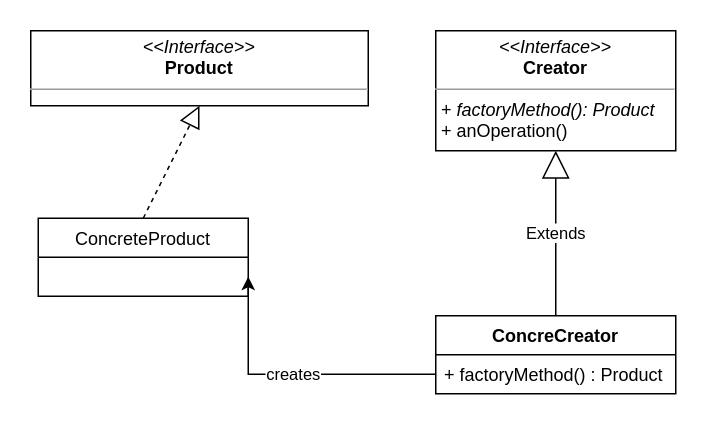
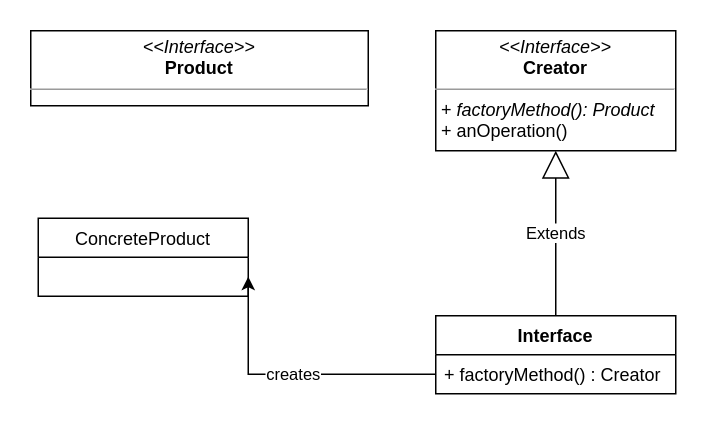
(167, 171) -> none
(555, 336) -> (555, 336)
(571, 375) -> (571, 375)
